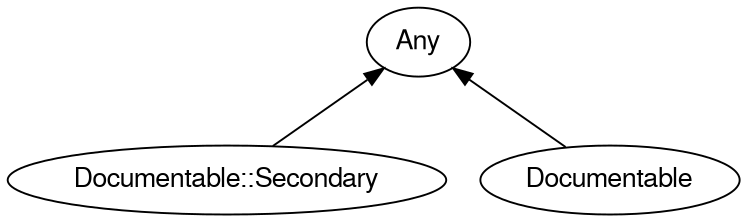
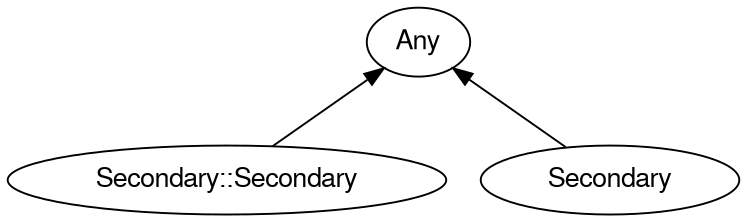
(227, 180) -> (227, 180)
(610, 180) -> (610, 180)
